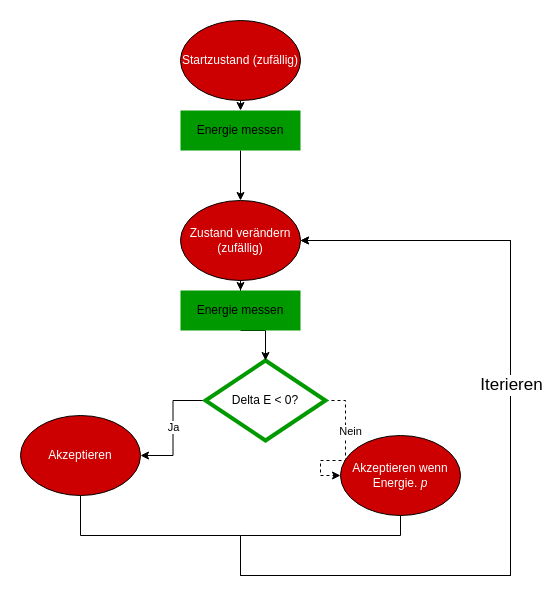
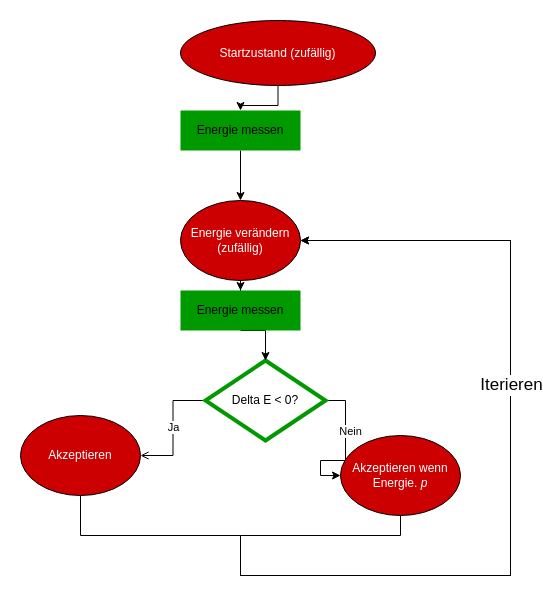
(241, 61) -> (278, 53)
(241, 241) -> (241, 241)
(149, 456) -> (147, 456)
(332, 461) -> (332, 461)
